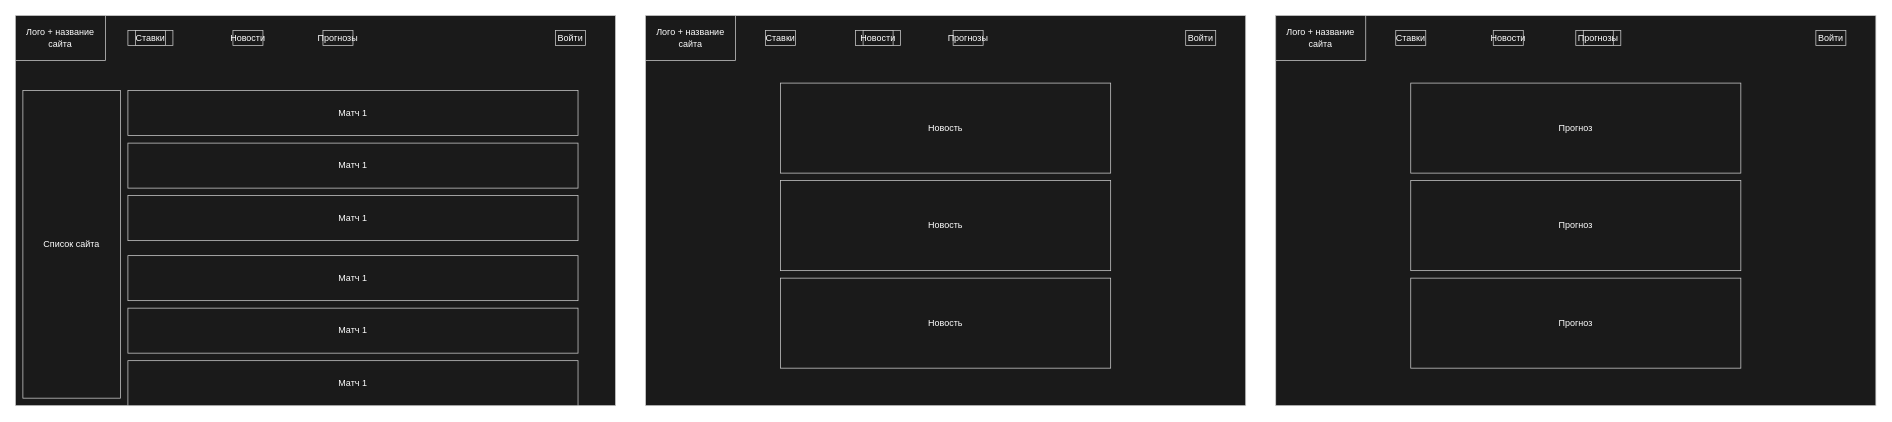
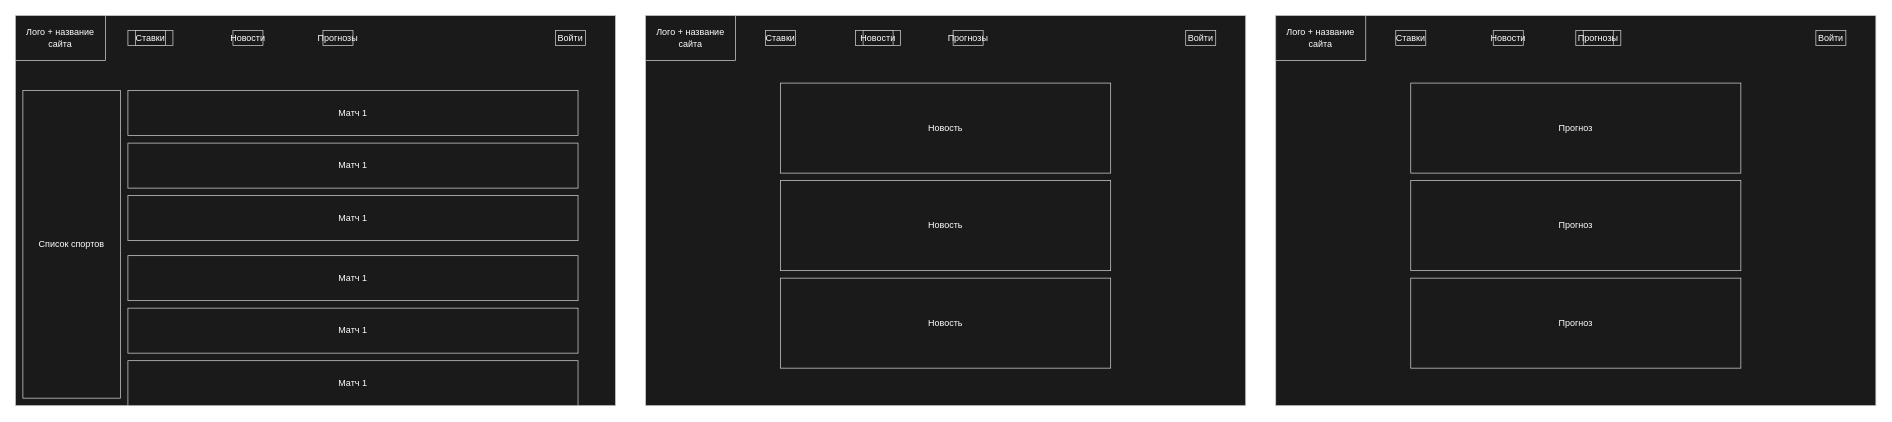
(72, 244) -> (72, 244)
